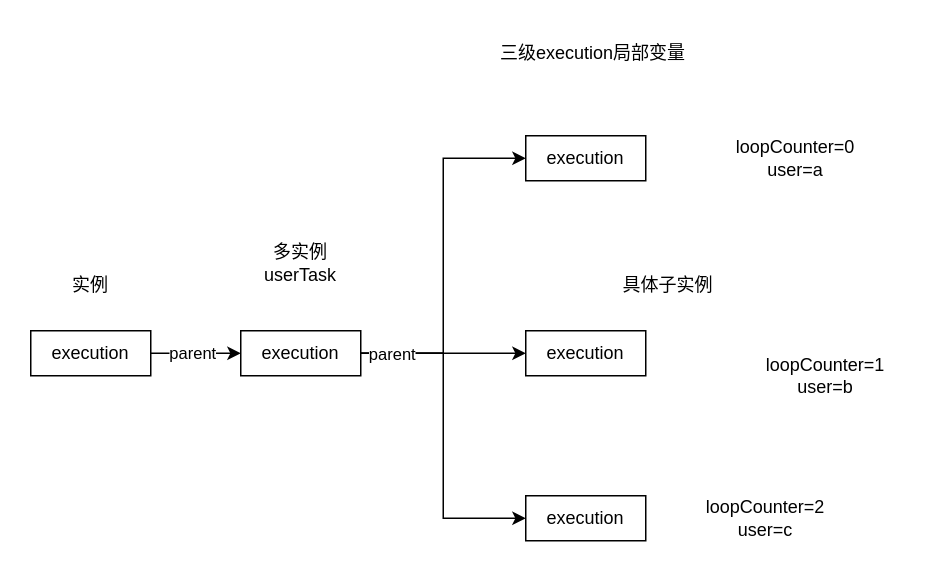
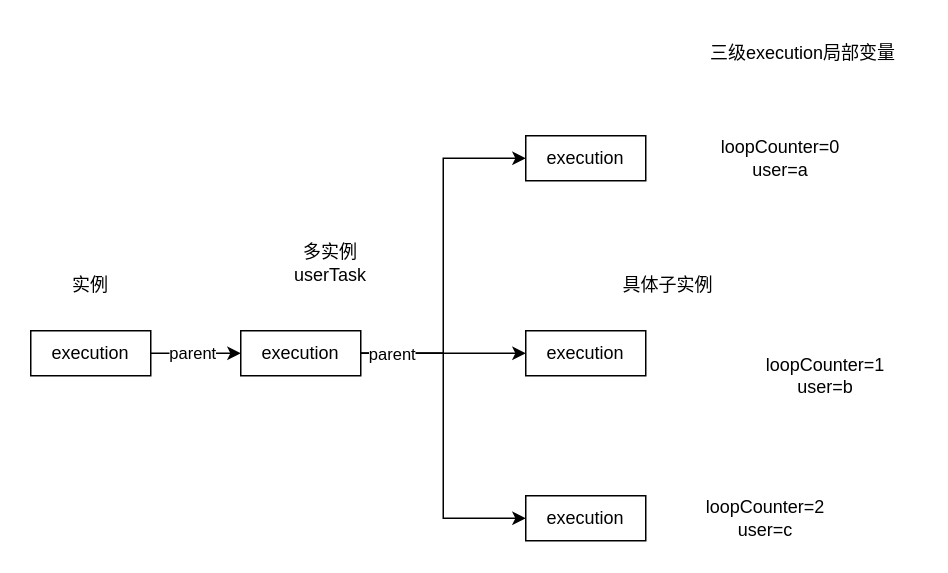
(593, 53) -> (803, 53)
(796, 158) -> (781, 158)
(301, 263) -> (331, 263)
